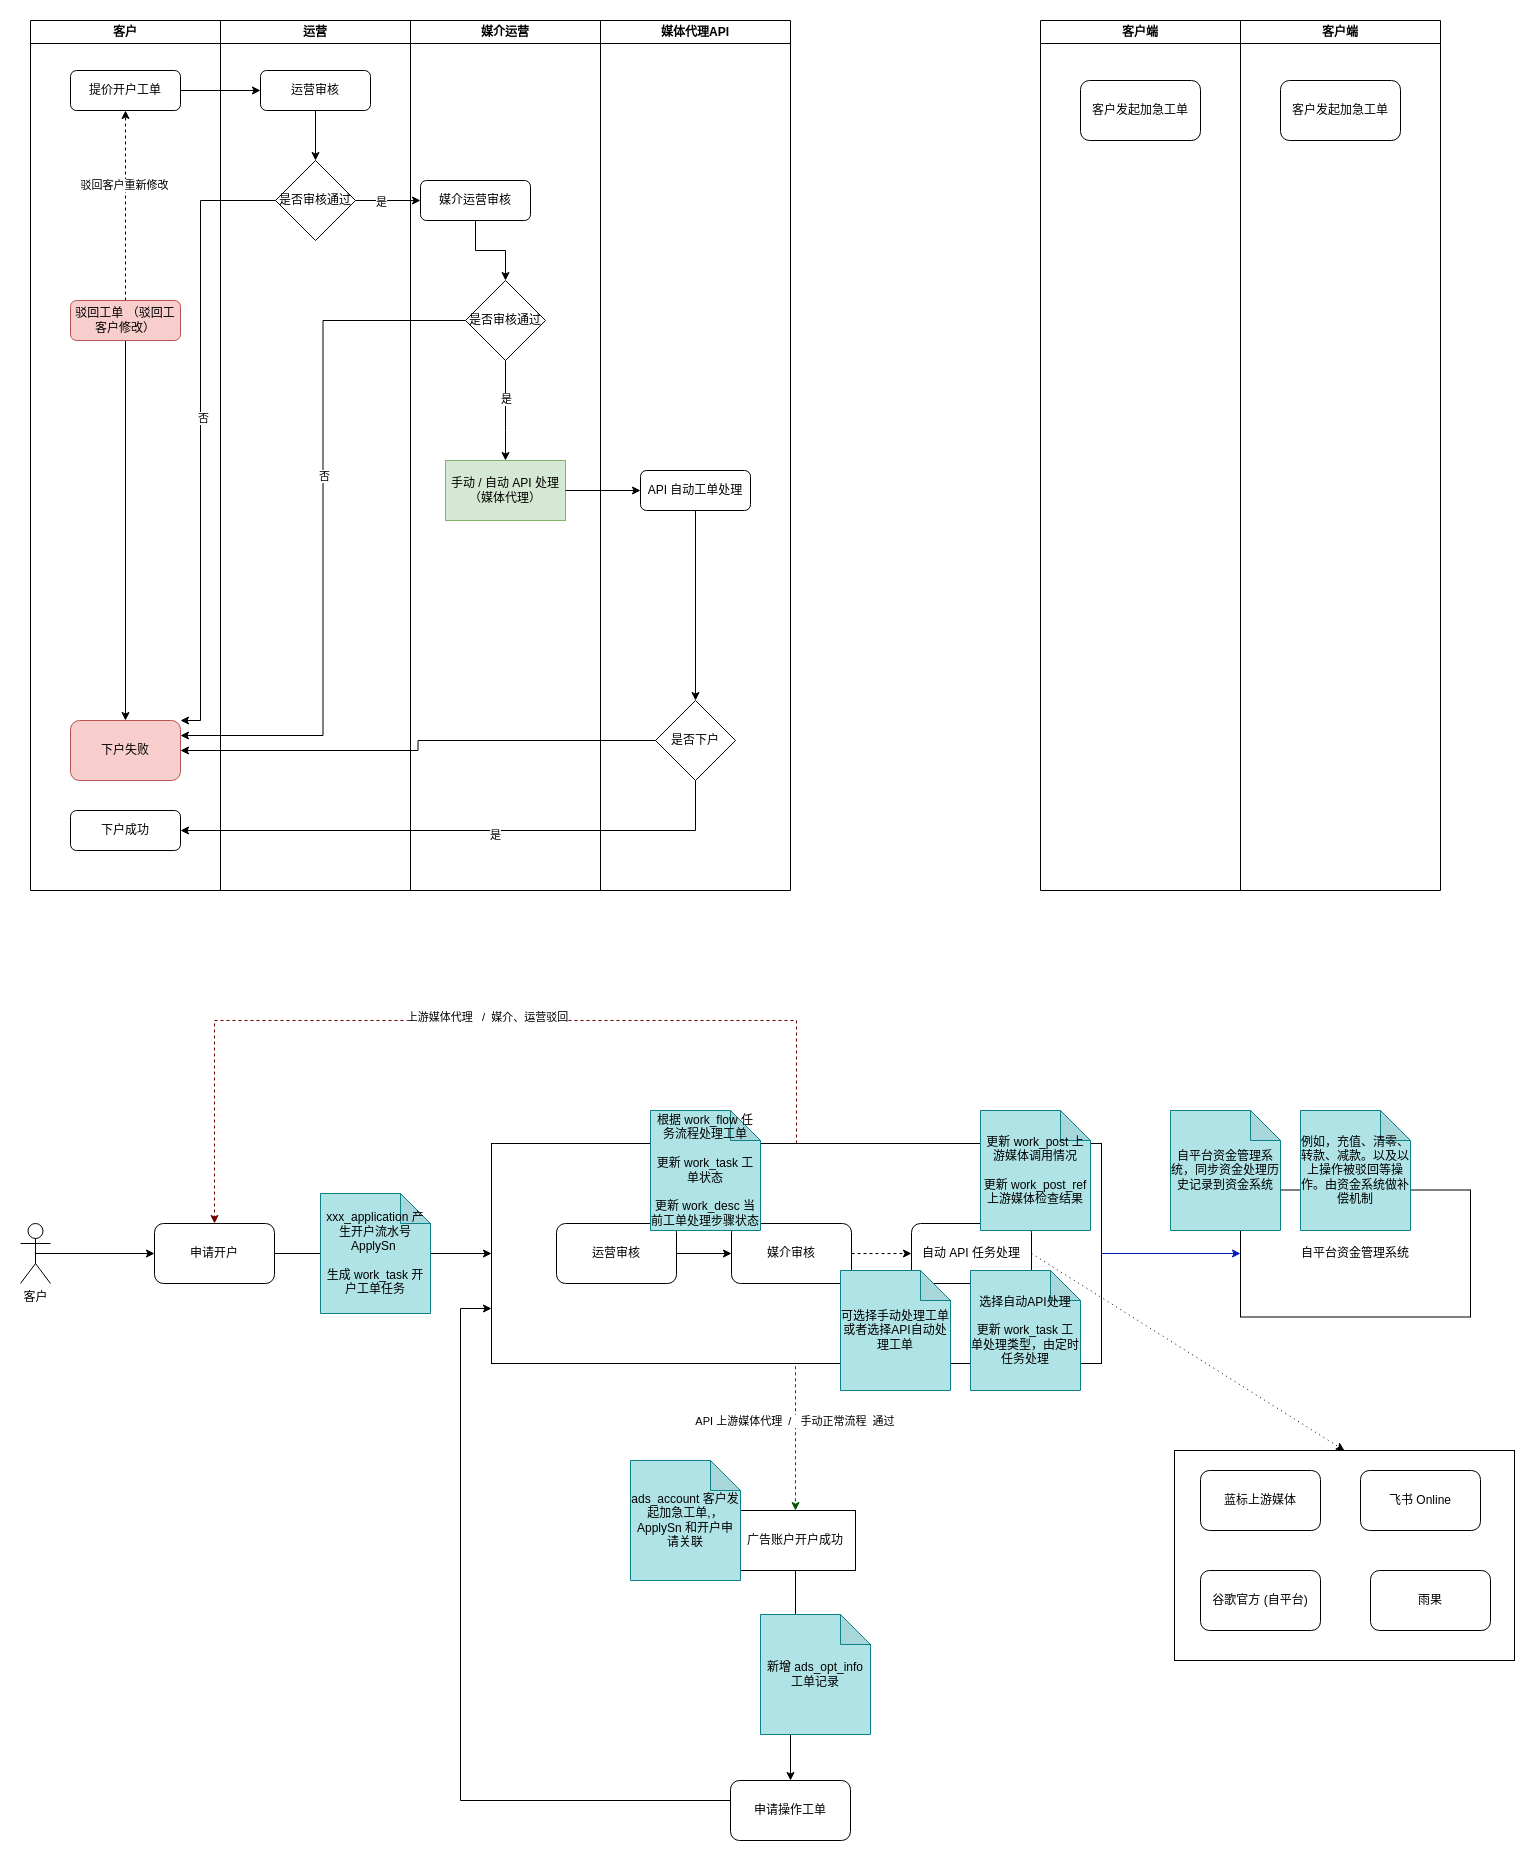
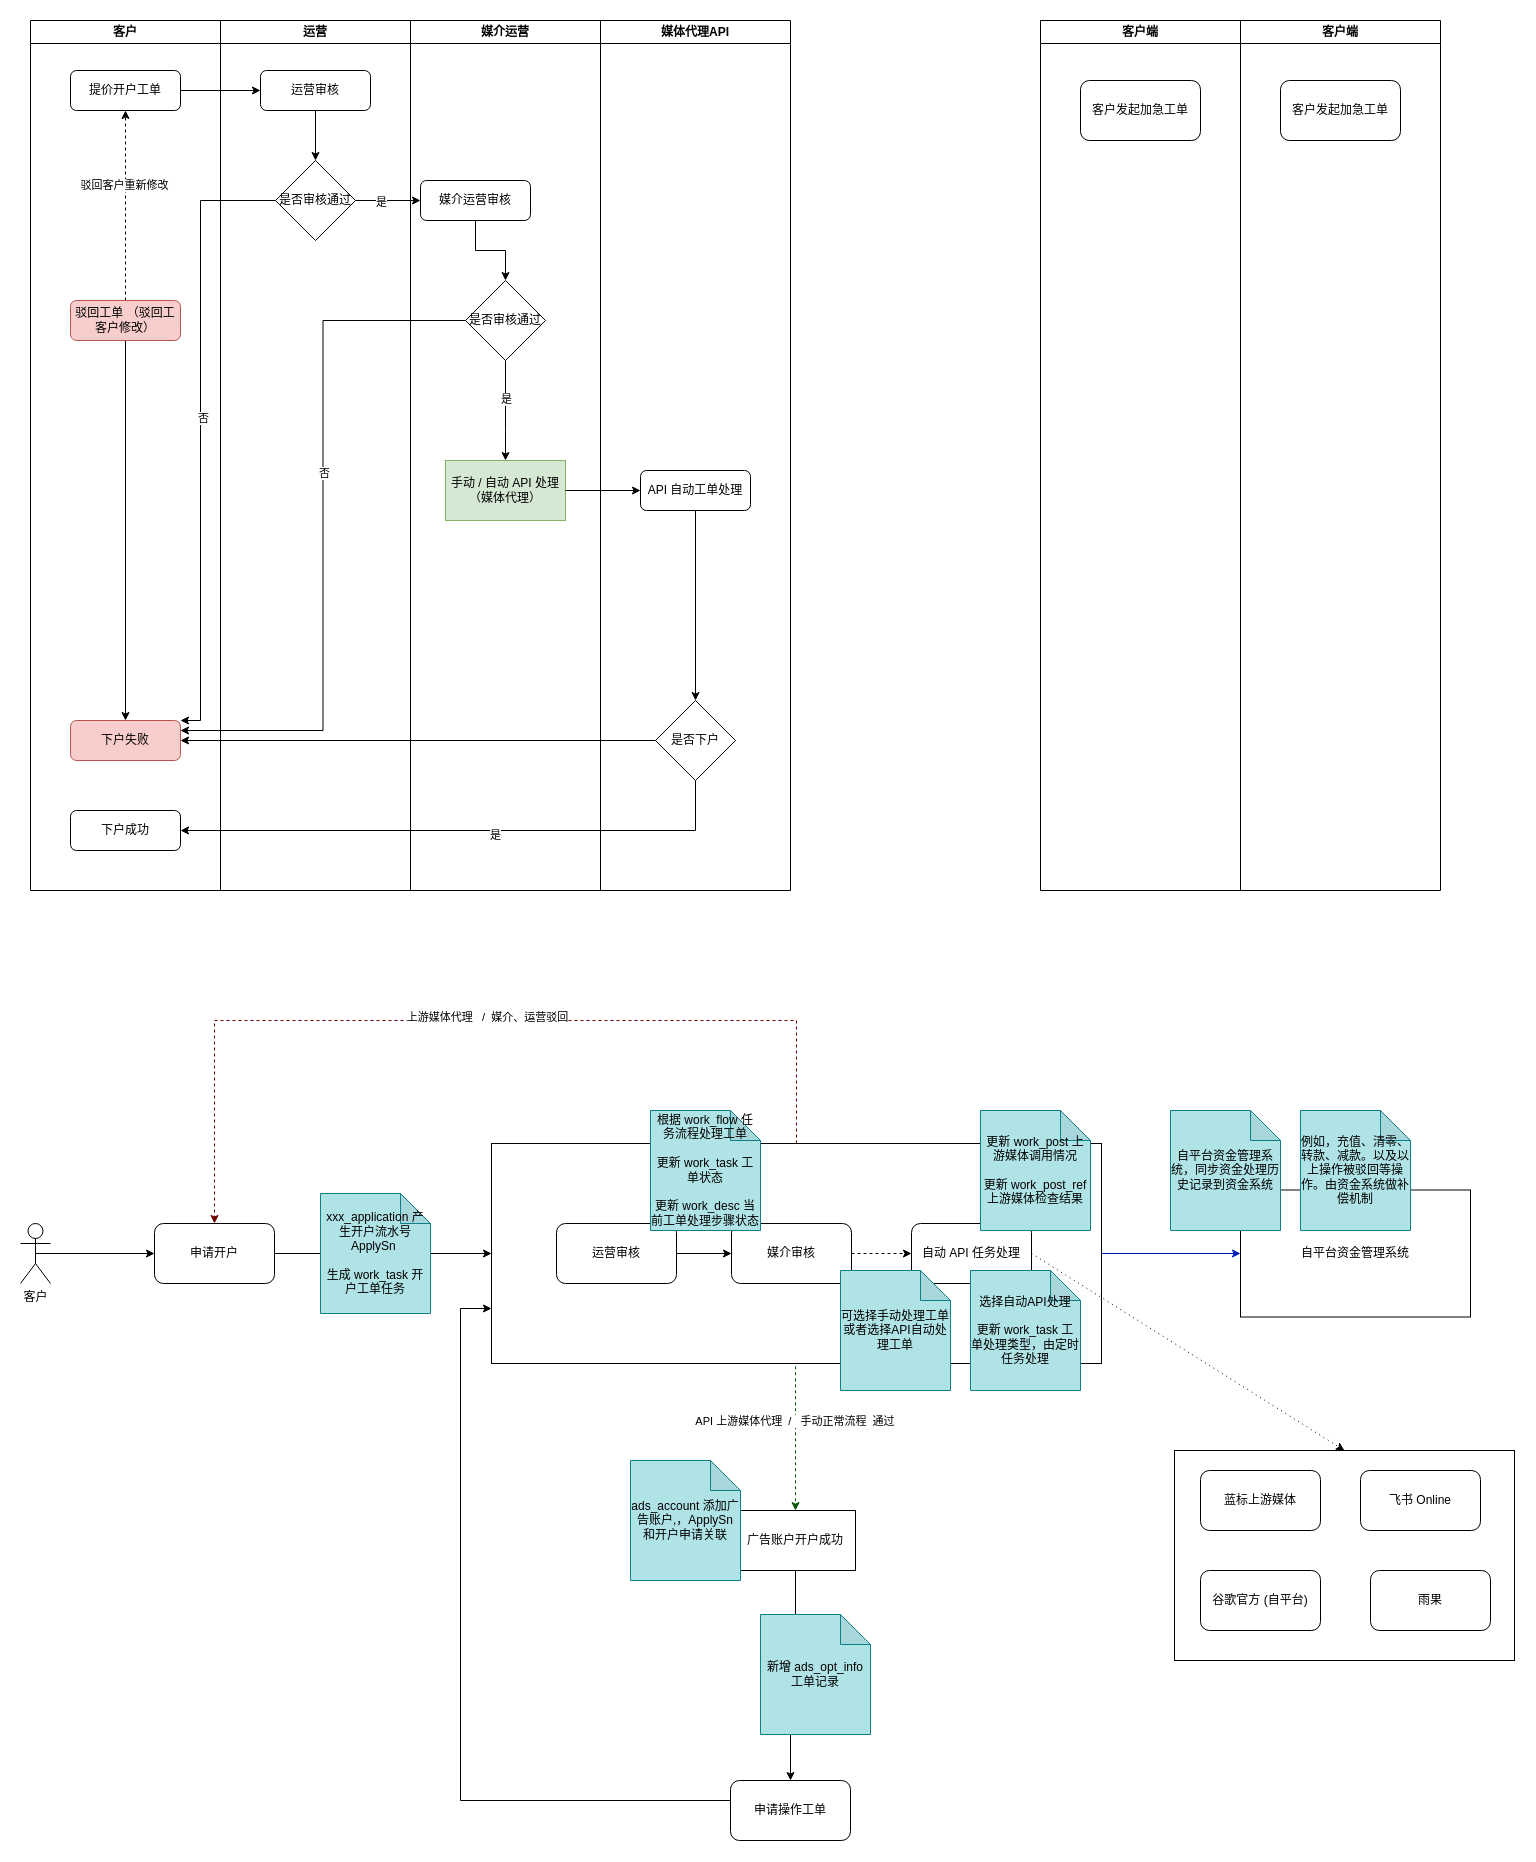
(126, 751) -> (126, 741)
(686, 1521) -> (686, 1521)
